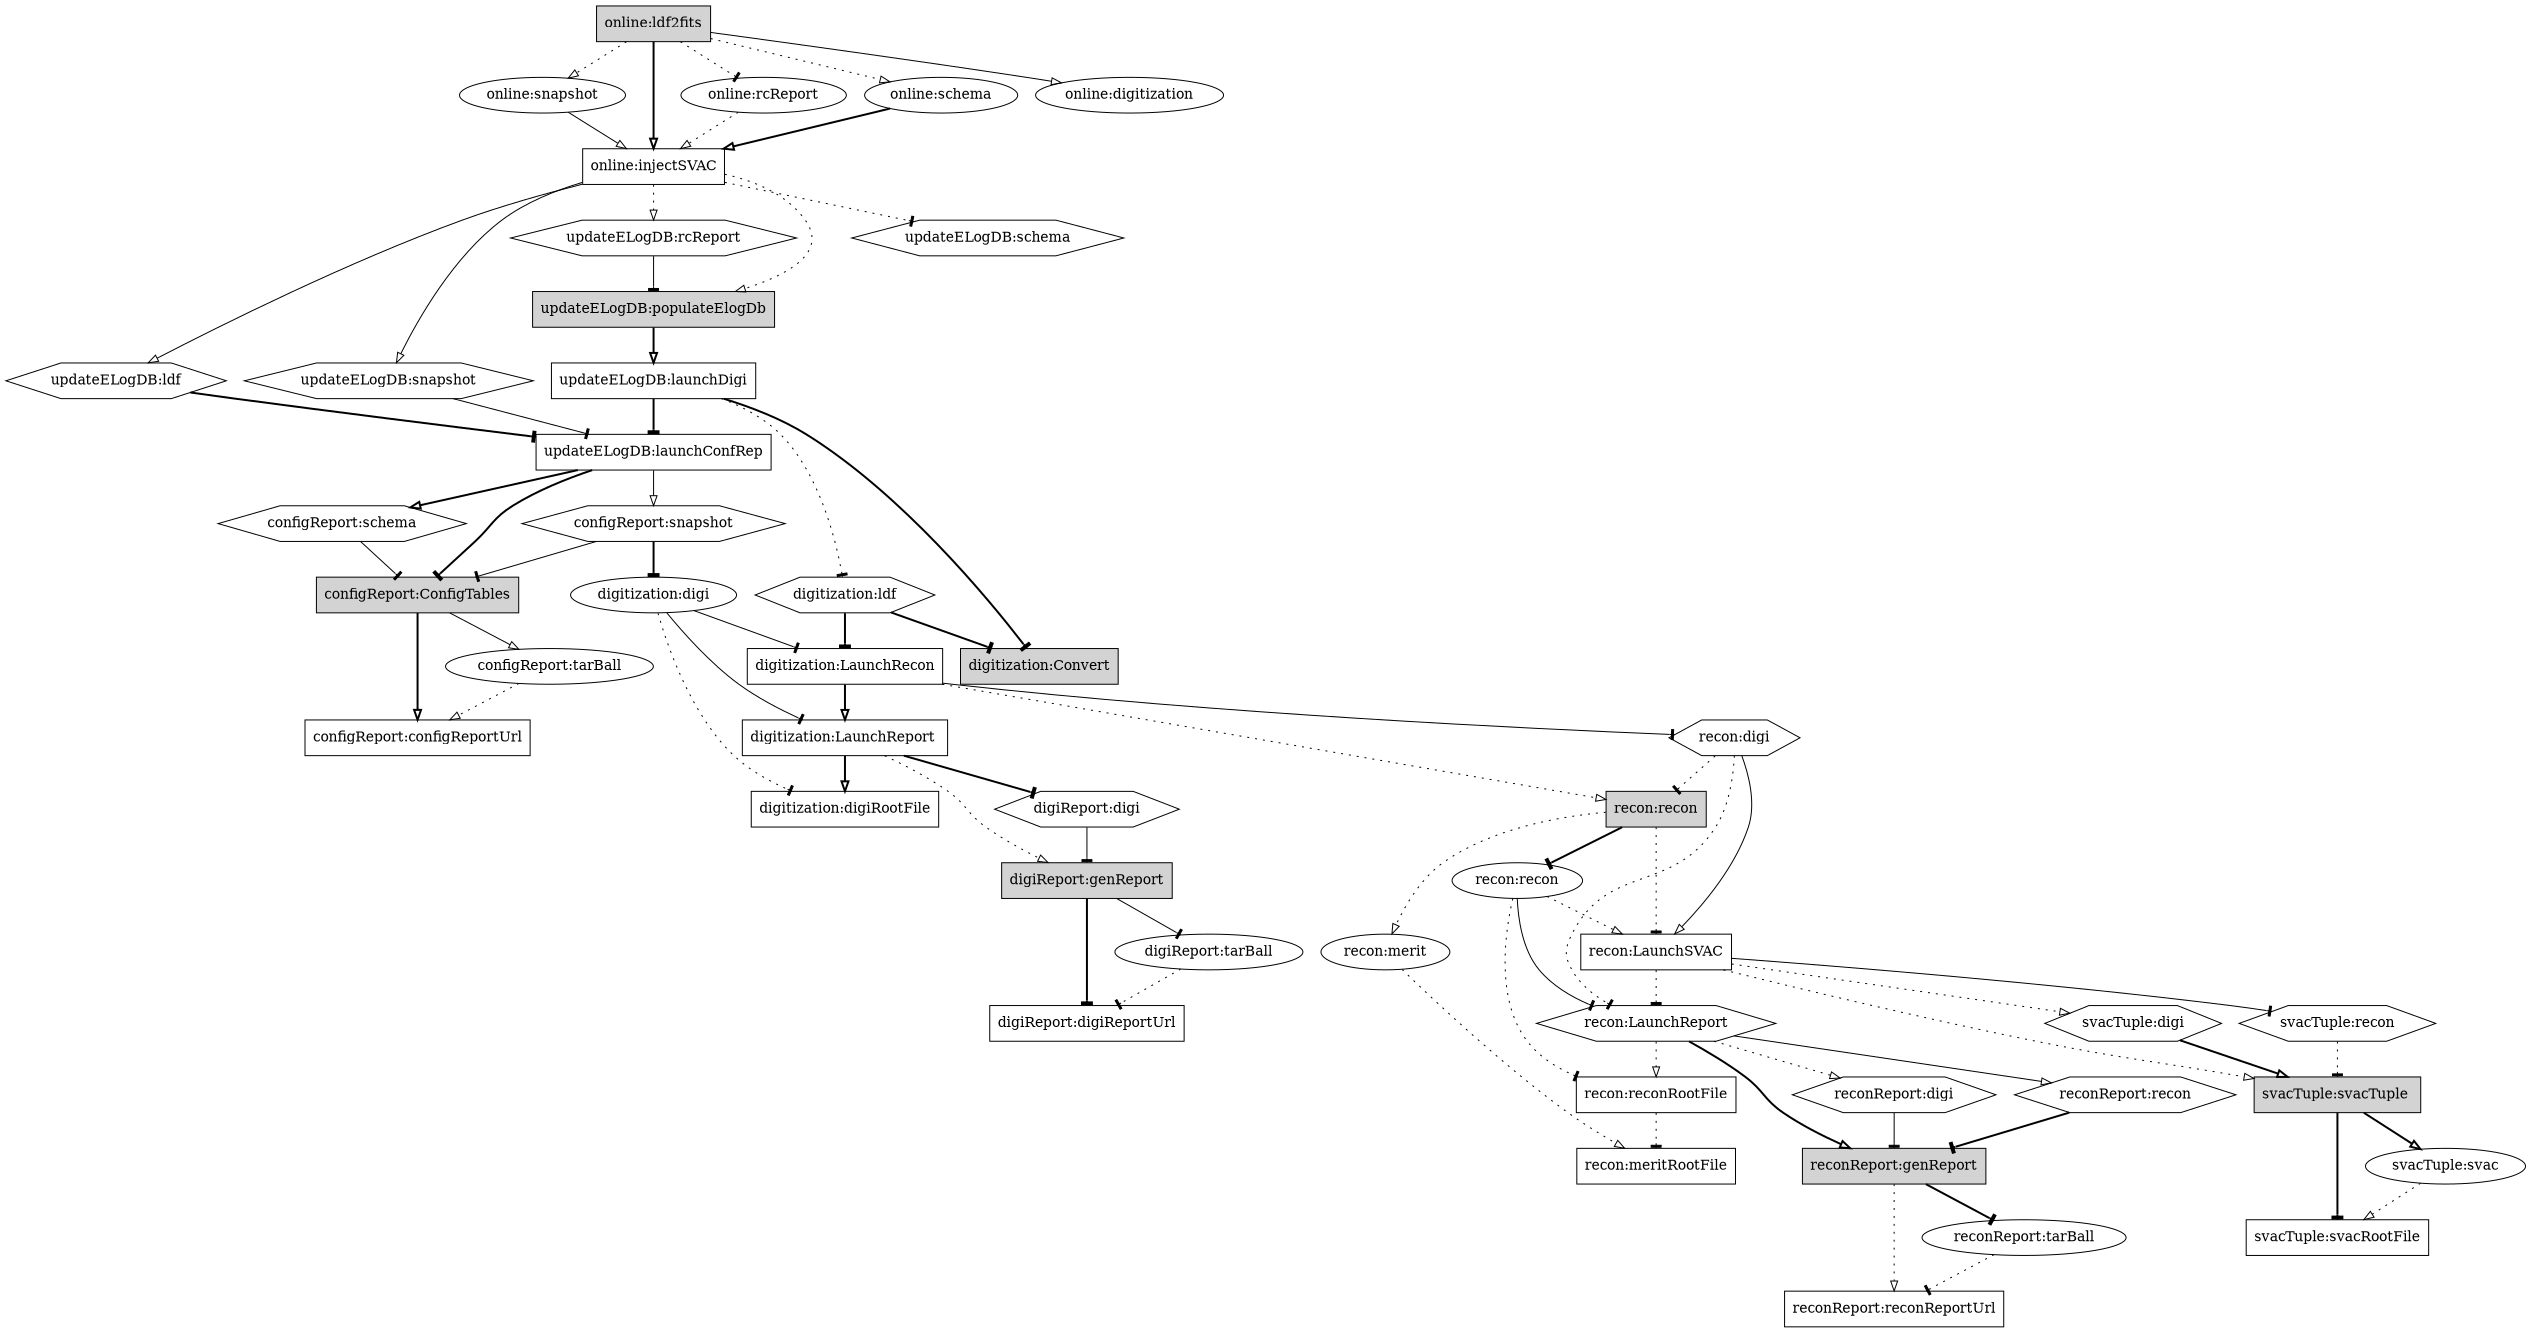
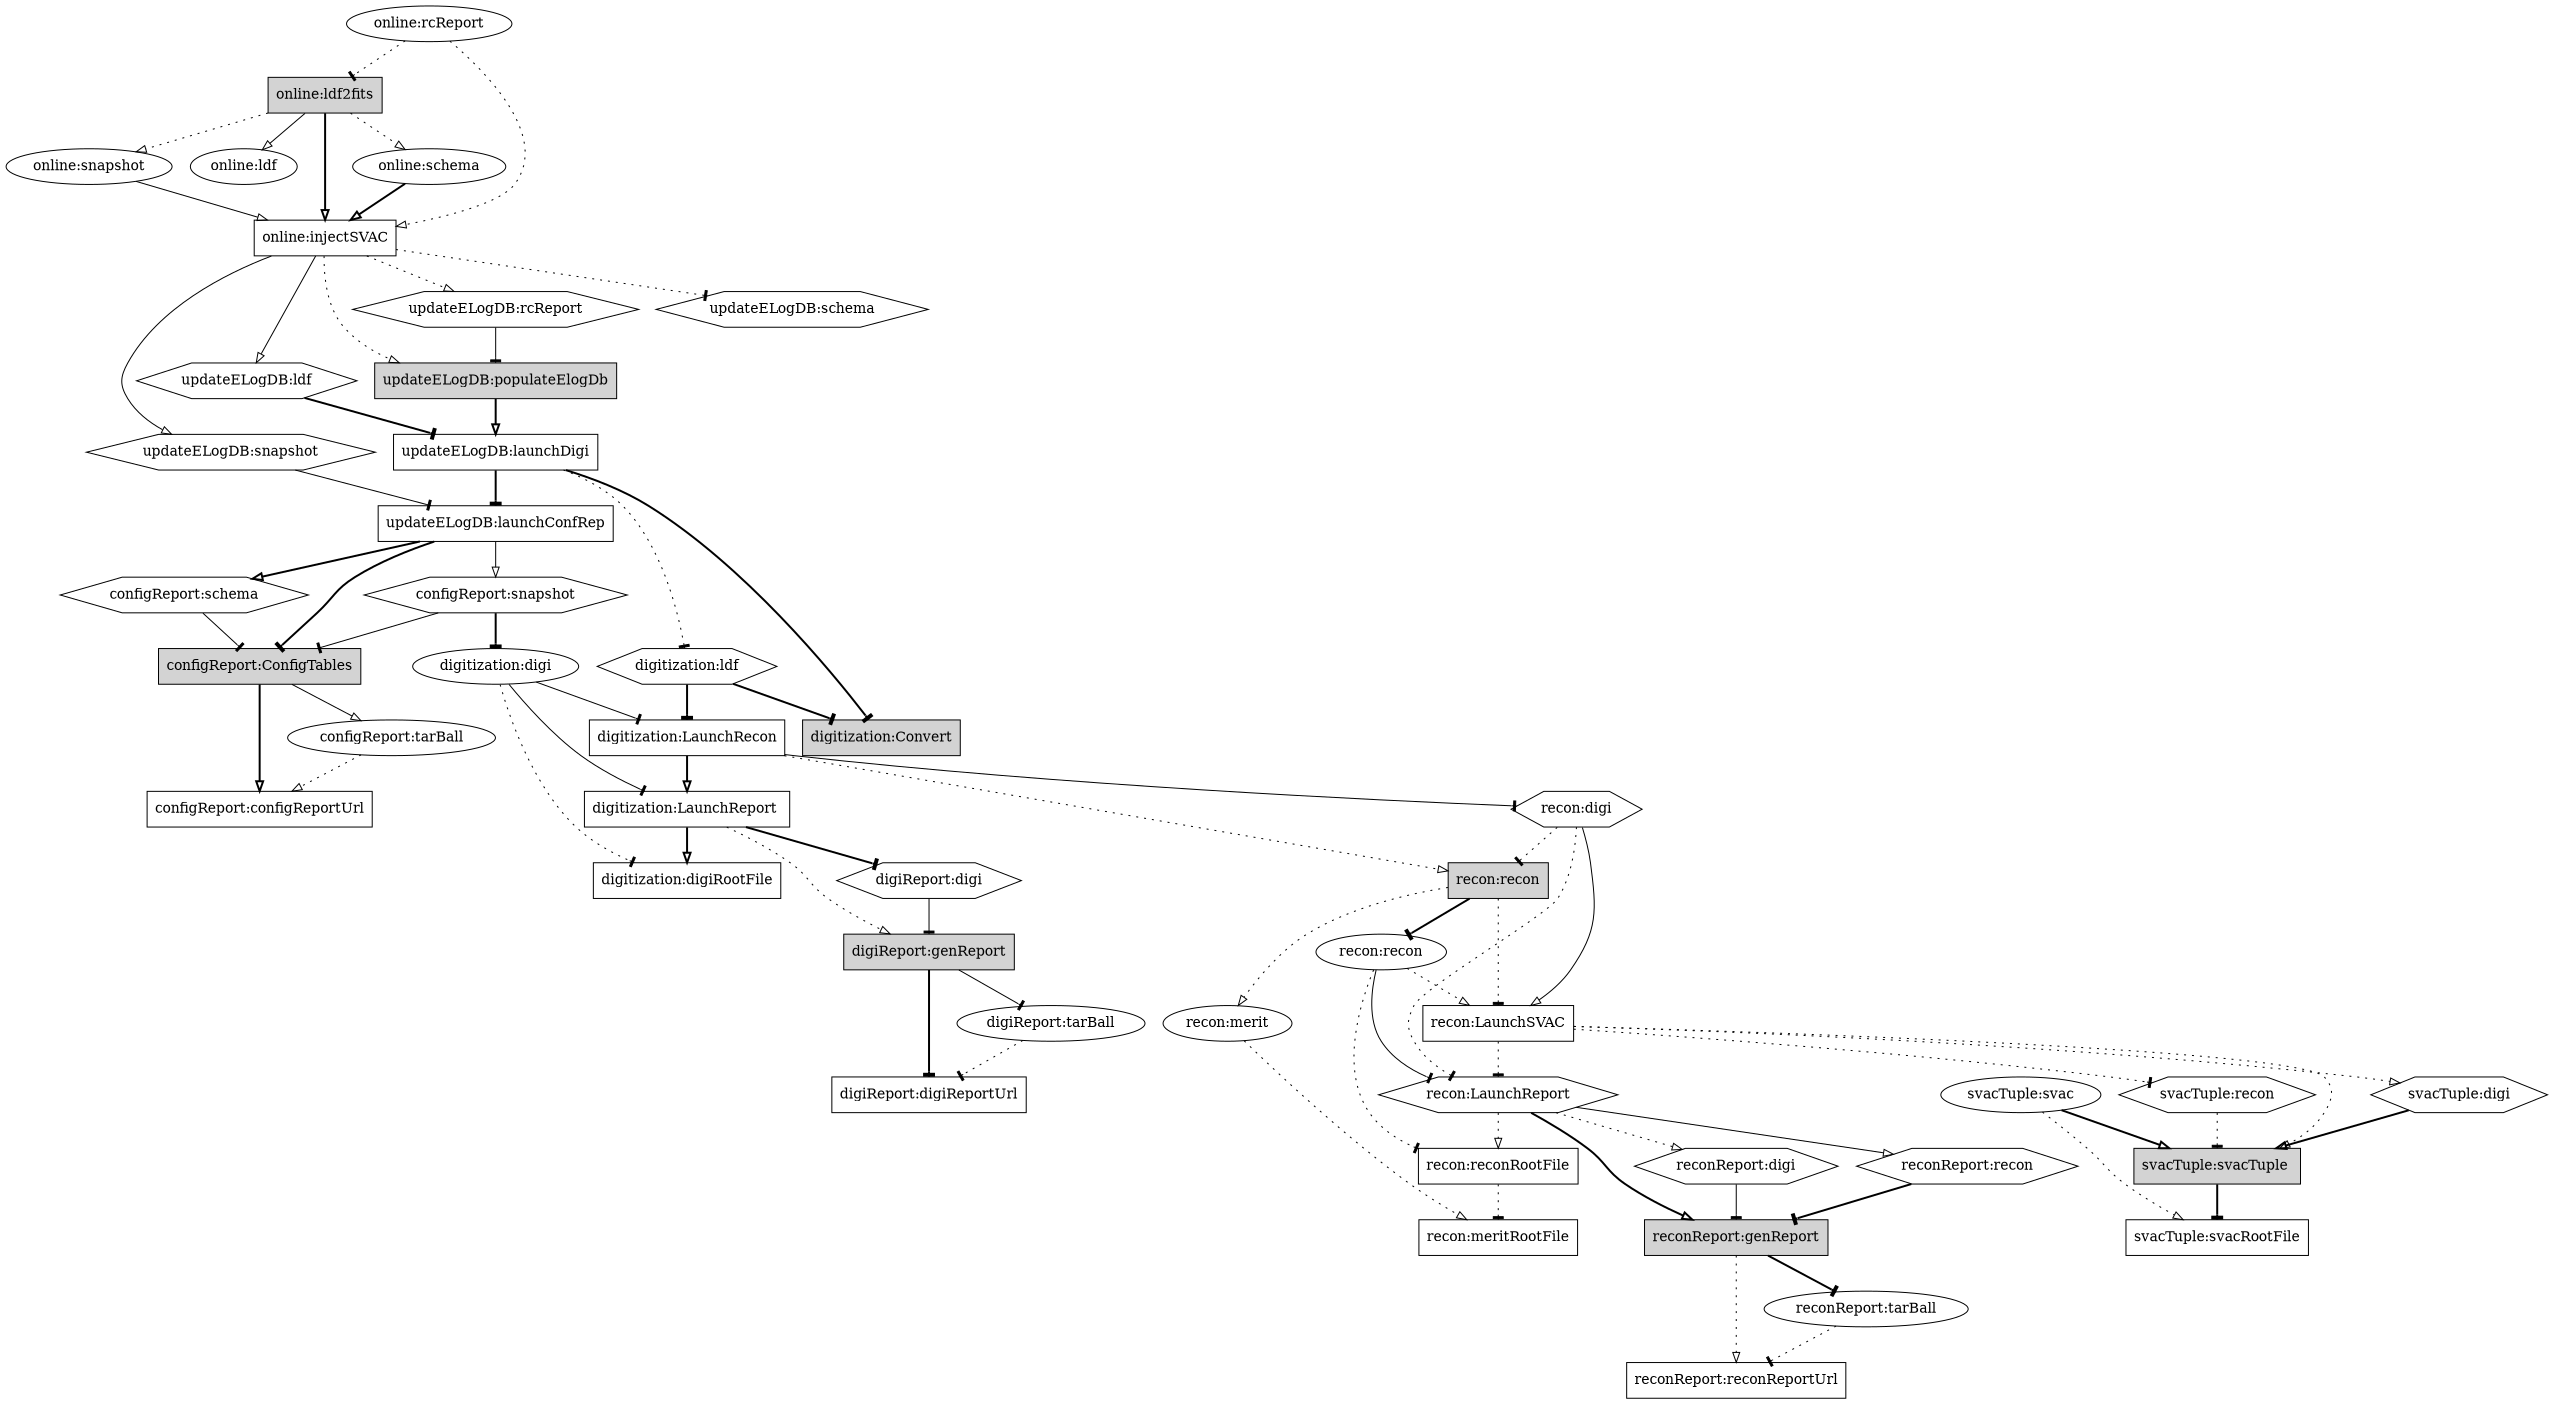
(707, 58) -> (380, 58)
(1130, 95) -> (244, 167)
(361, 415) -> (367, 415)
(1999, 981) -> (1861, 1051)
(2388, 1128) -> (2111, 1128)
